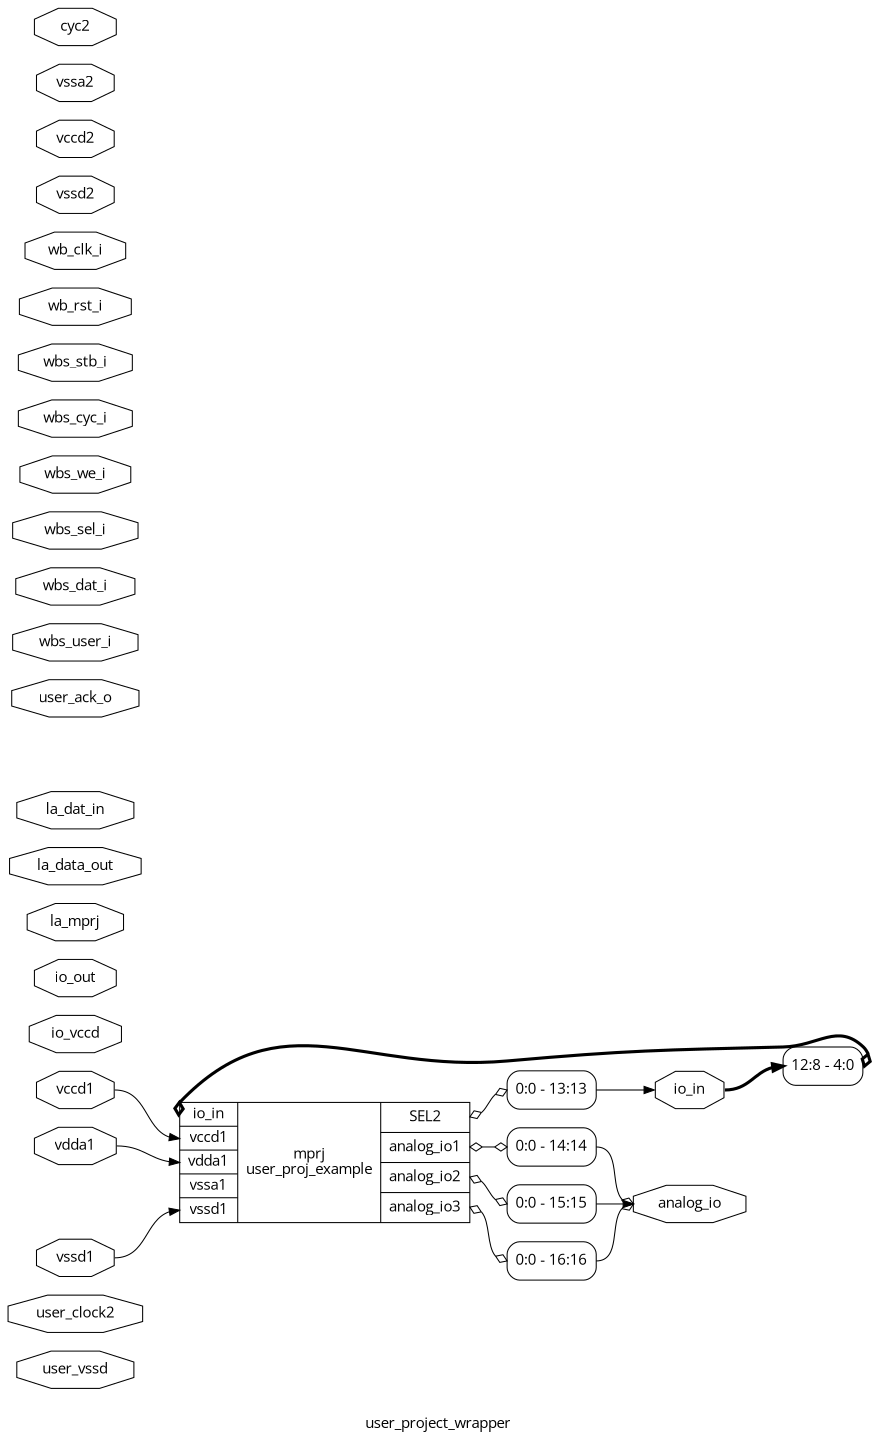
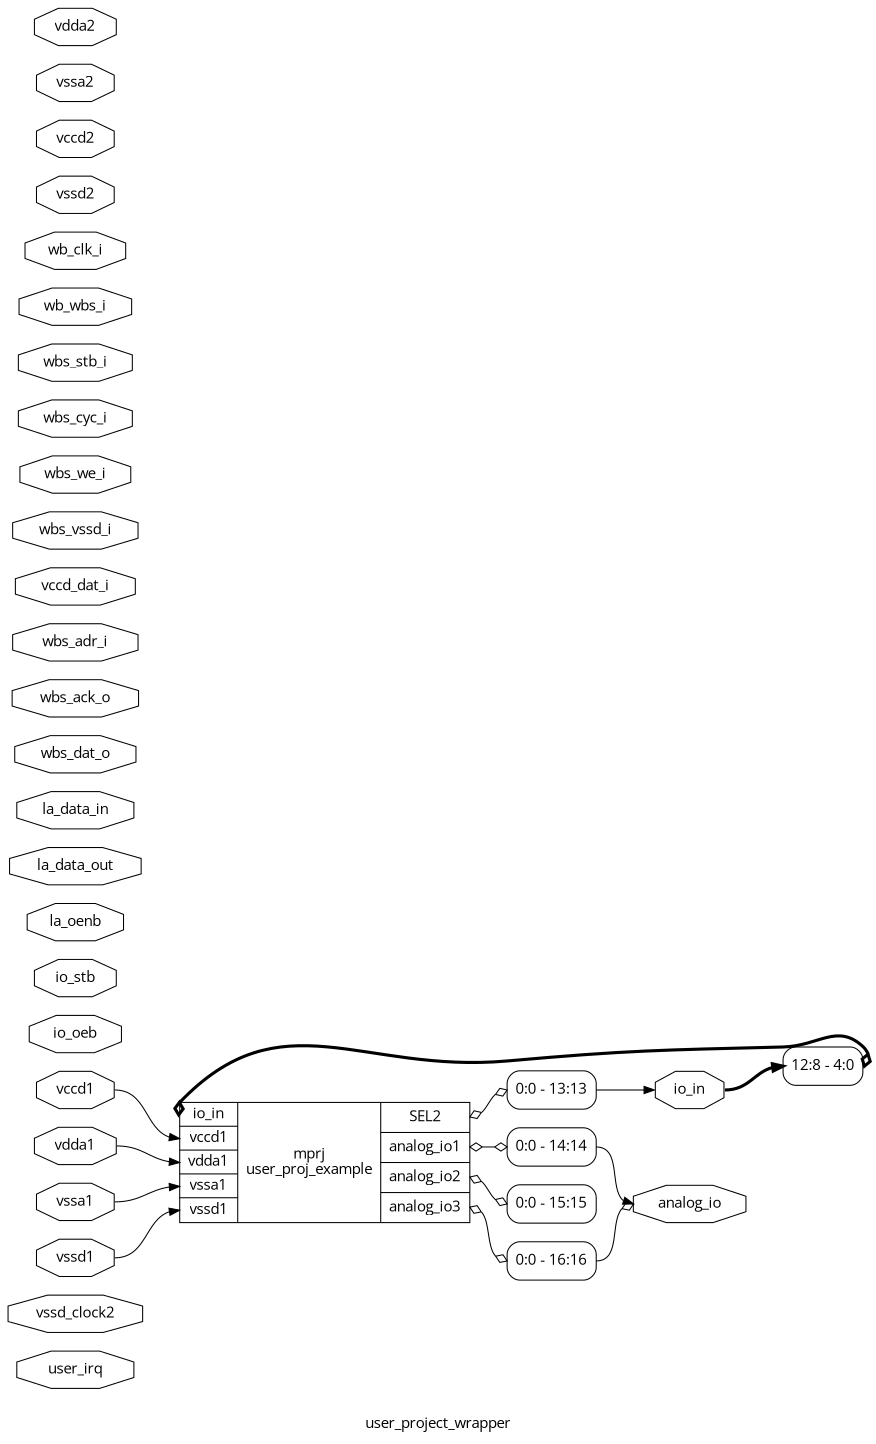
(75, 27) -> (75, 27)
(75, 307) -> (75, 307)
(75, 530) -> (75, 530)
(75, 586) -> (75, 586)
(75, 642) -> (75, 642)
(75, 698) -> (75, 698)
none -> (75, 754)
(75, 810) -> (75, 810)
(75, 922) -> (75, 922)
(75, 978) -> (75, 978)
(75, 1034) -> (75, 1034)
(614, 1170) -> (614, 1170)
none -> (75, 1202)
(610, 1204) -> none
(75, 1314) -> (75, 1314)
(75, 1370) -> (75, 1370)
